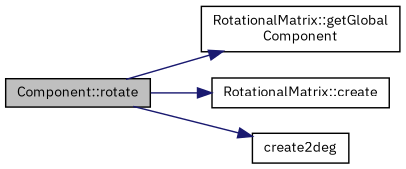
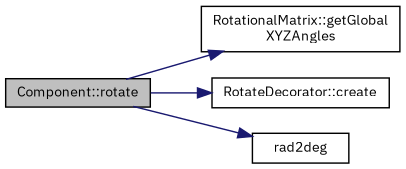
(301, 29) -> (301, 29)
(301, 93) -> (301, 93)
(301, 148) -> (301, 148)
